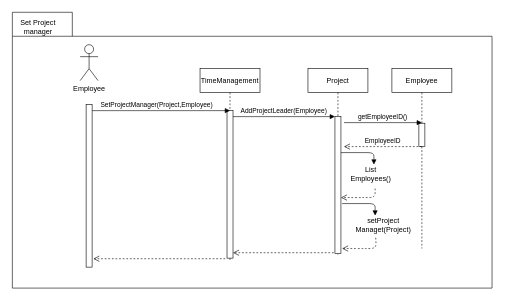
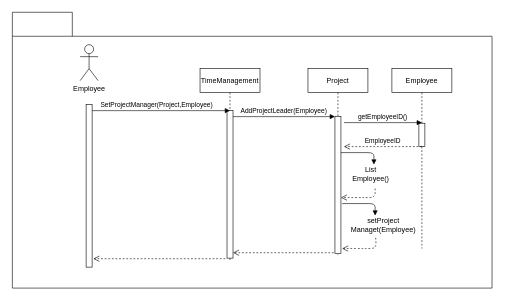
(38, 27) -> none
(371, 174) -> (371, 174)
(384, 225) -> (384, 225)
